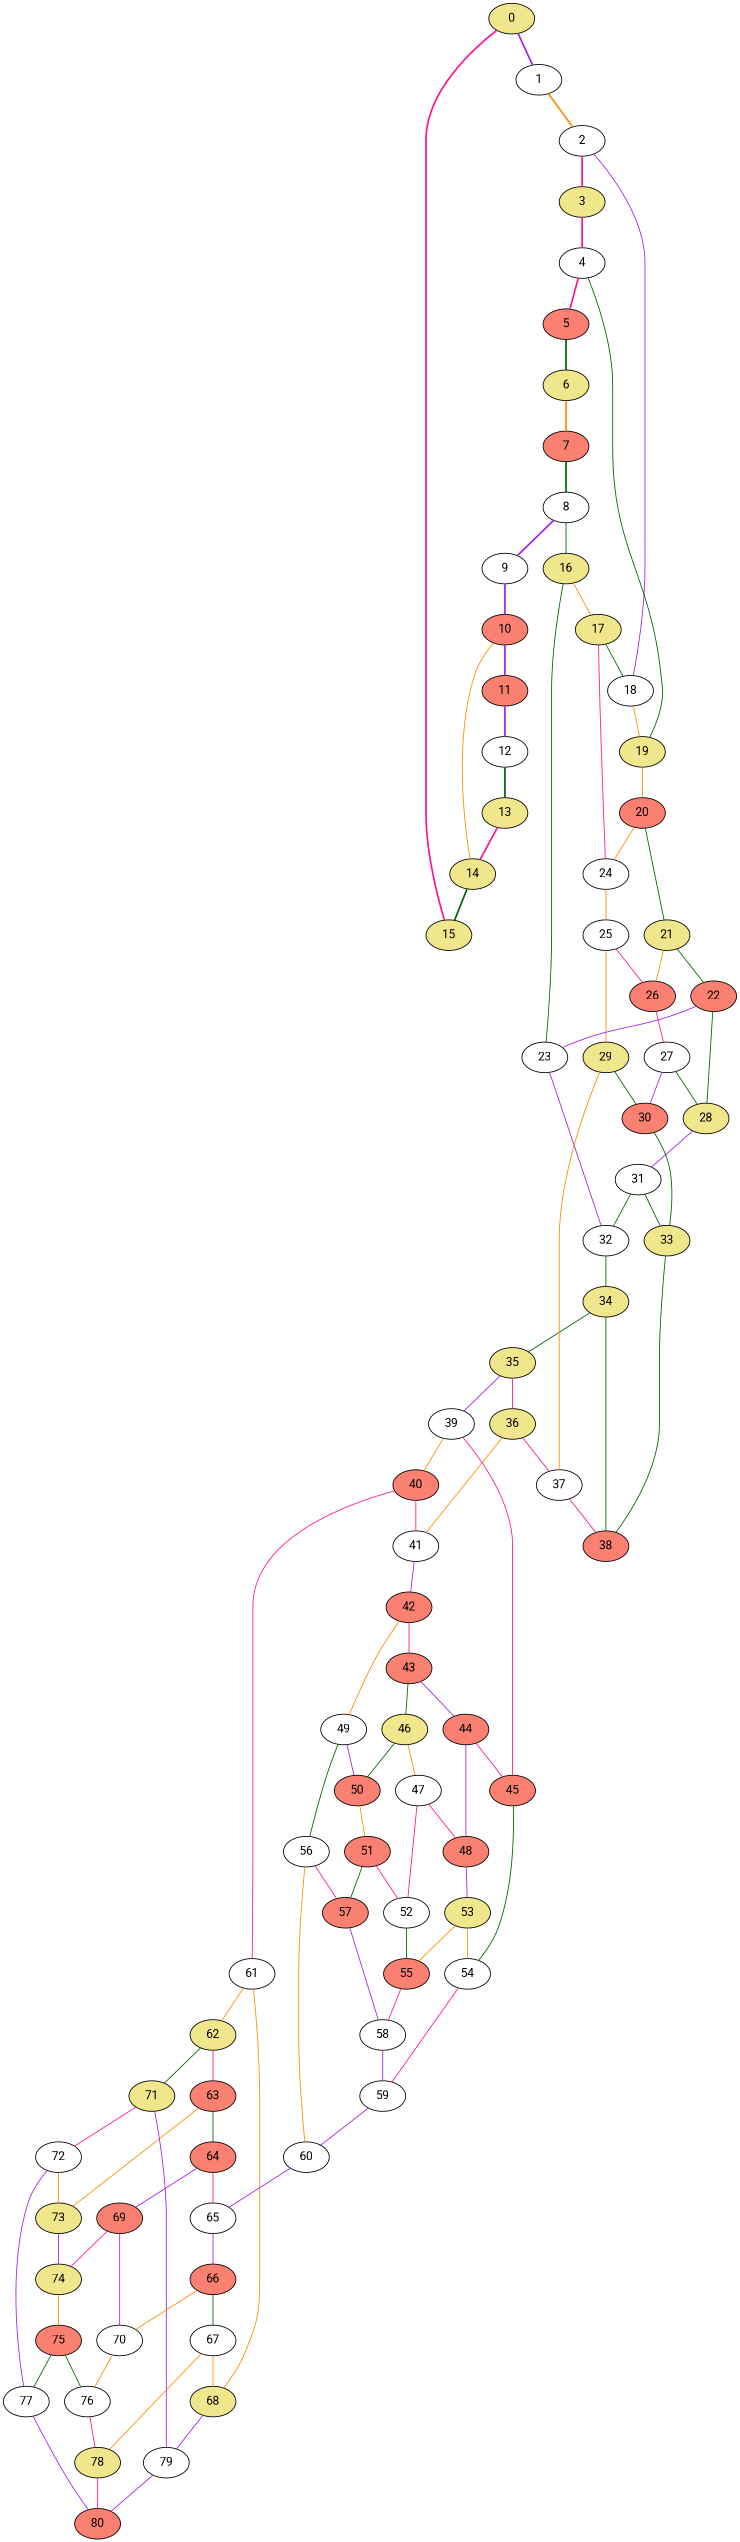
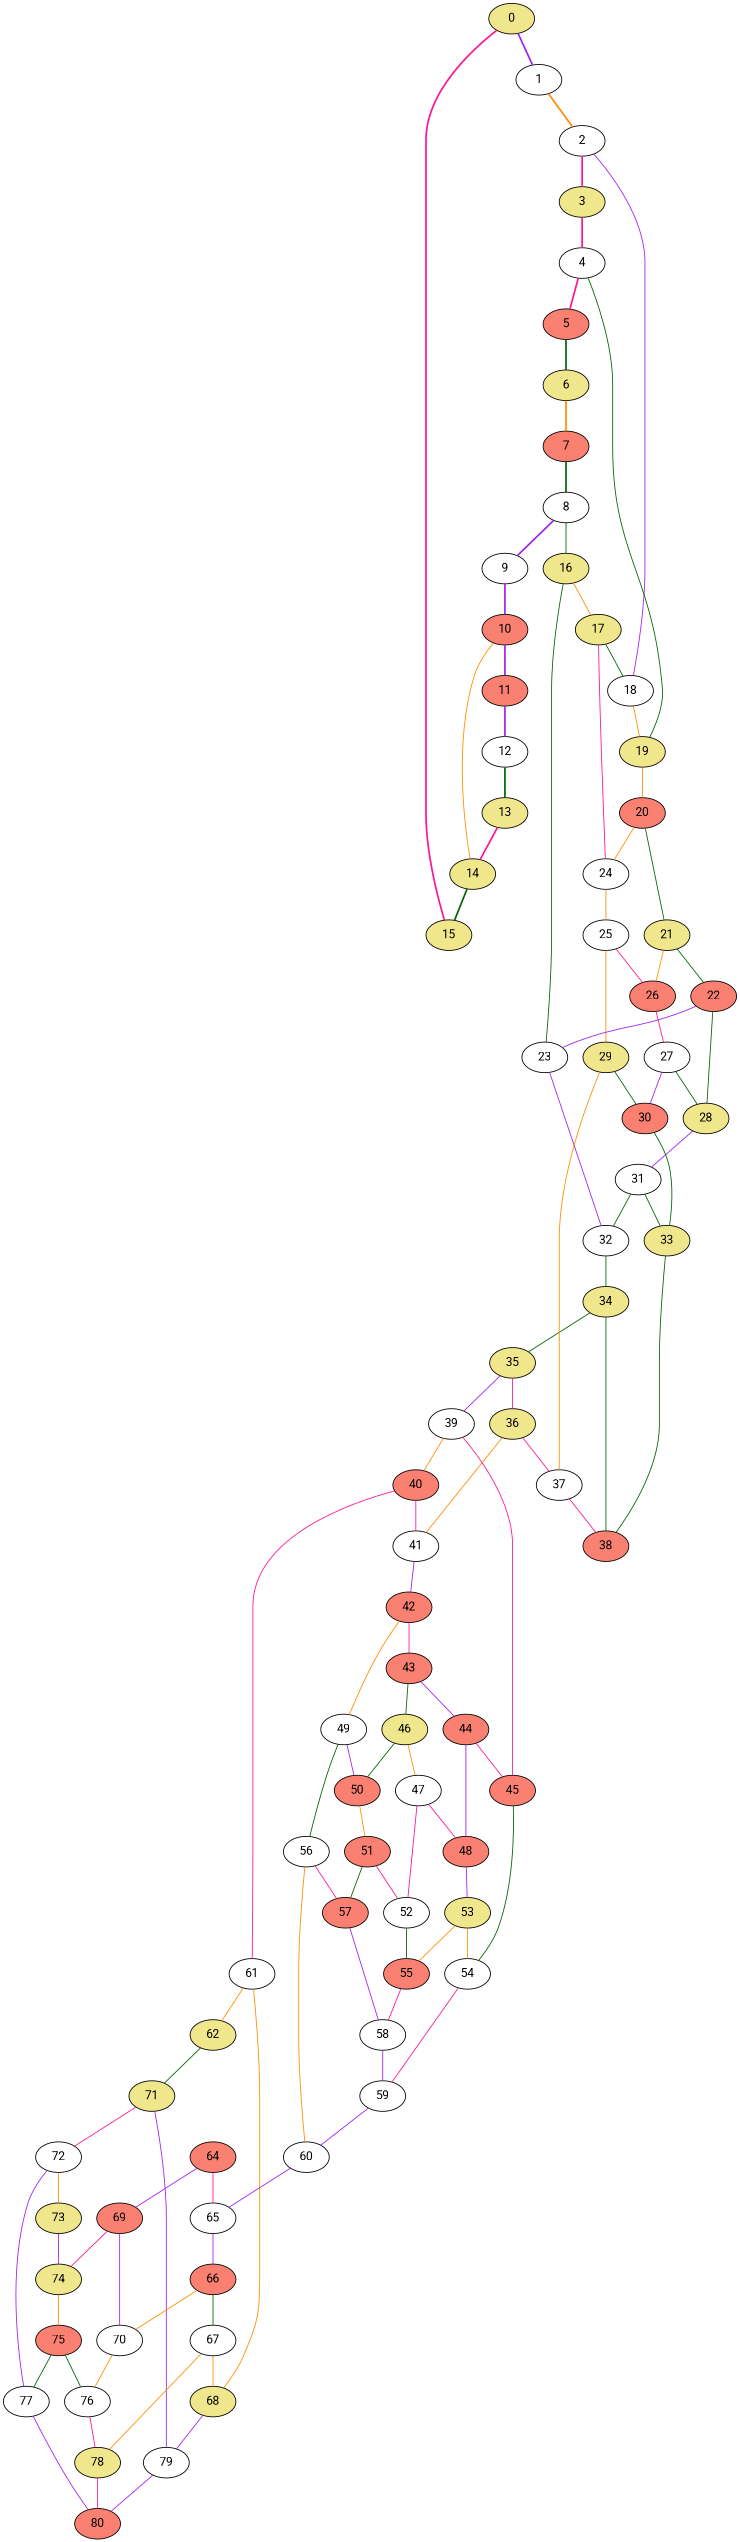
(213, 2096) -> none
